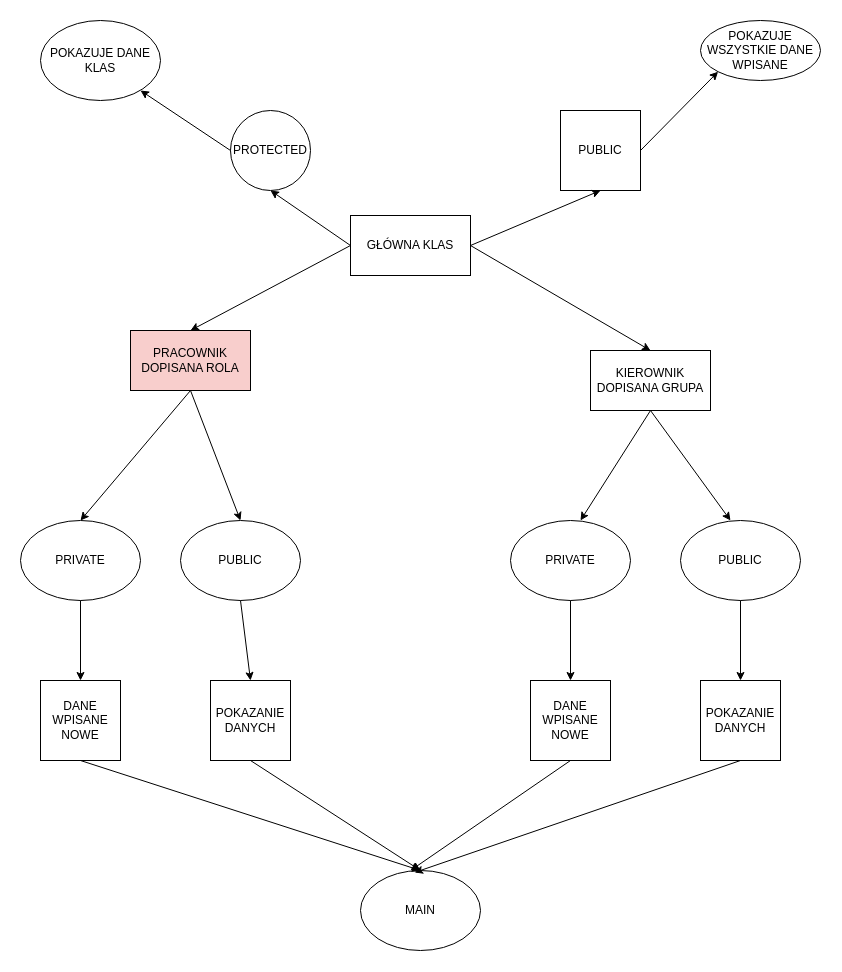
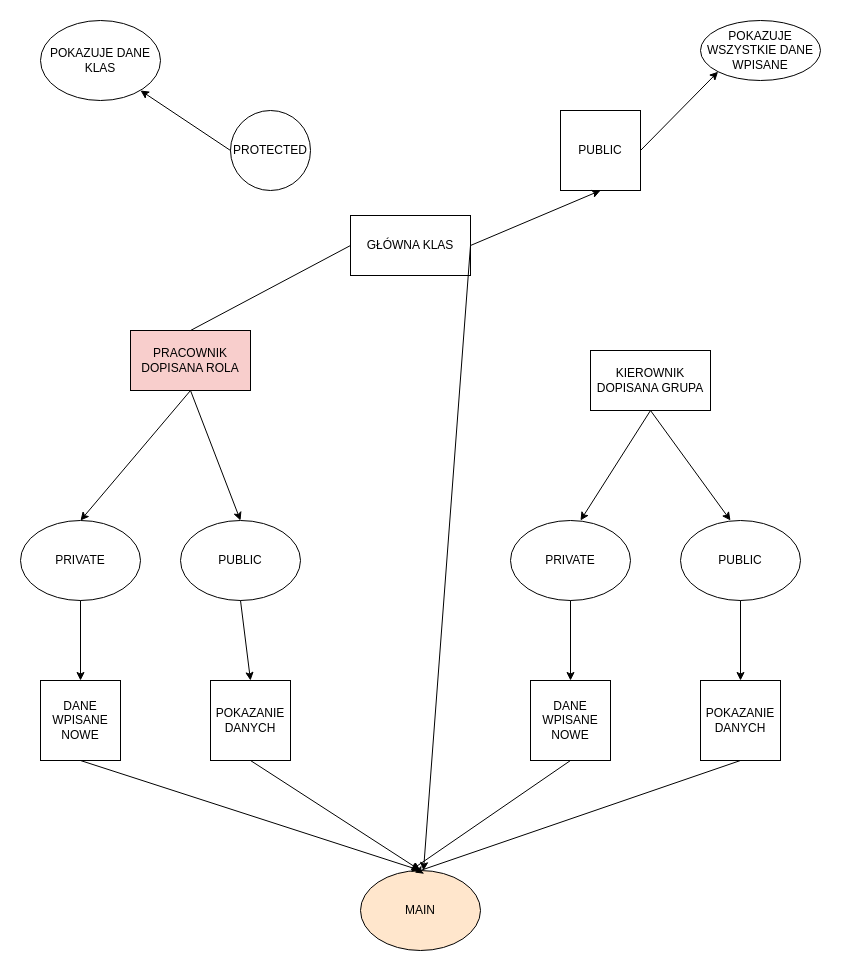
(312, 219) -> none
(558, 296) -> (447, 556)
(198, 327) -> (195, 328)
(421, 911) -> (421, 911)
